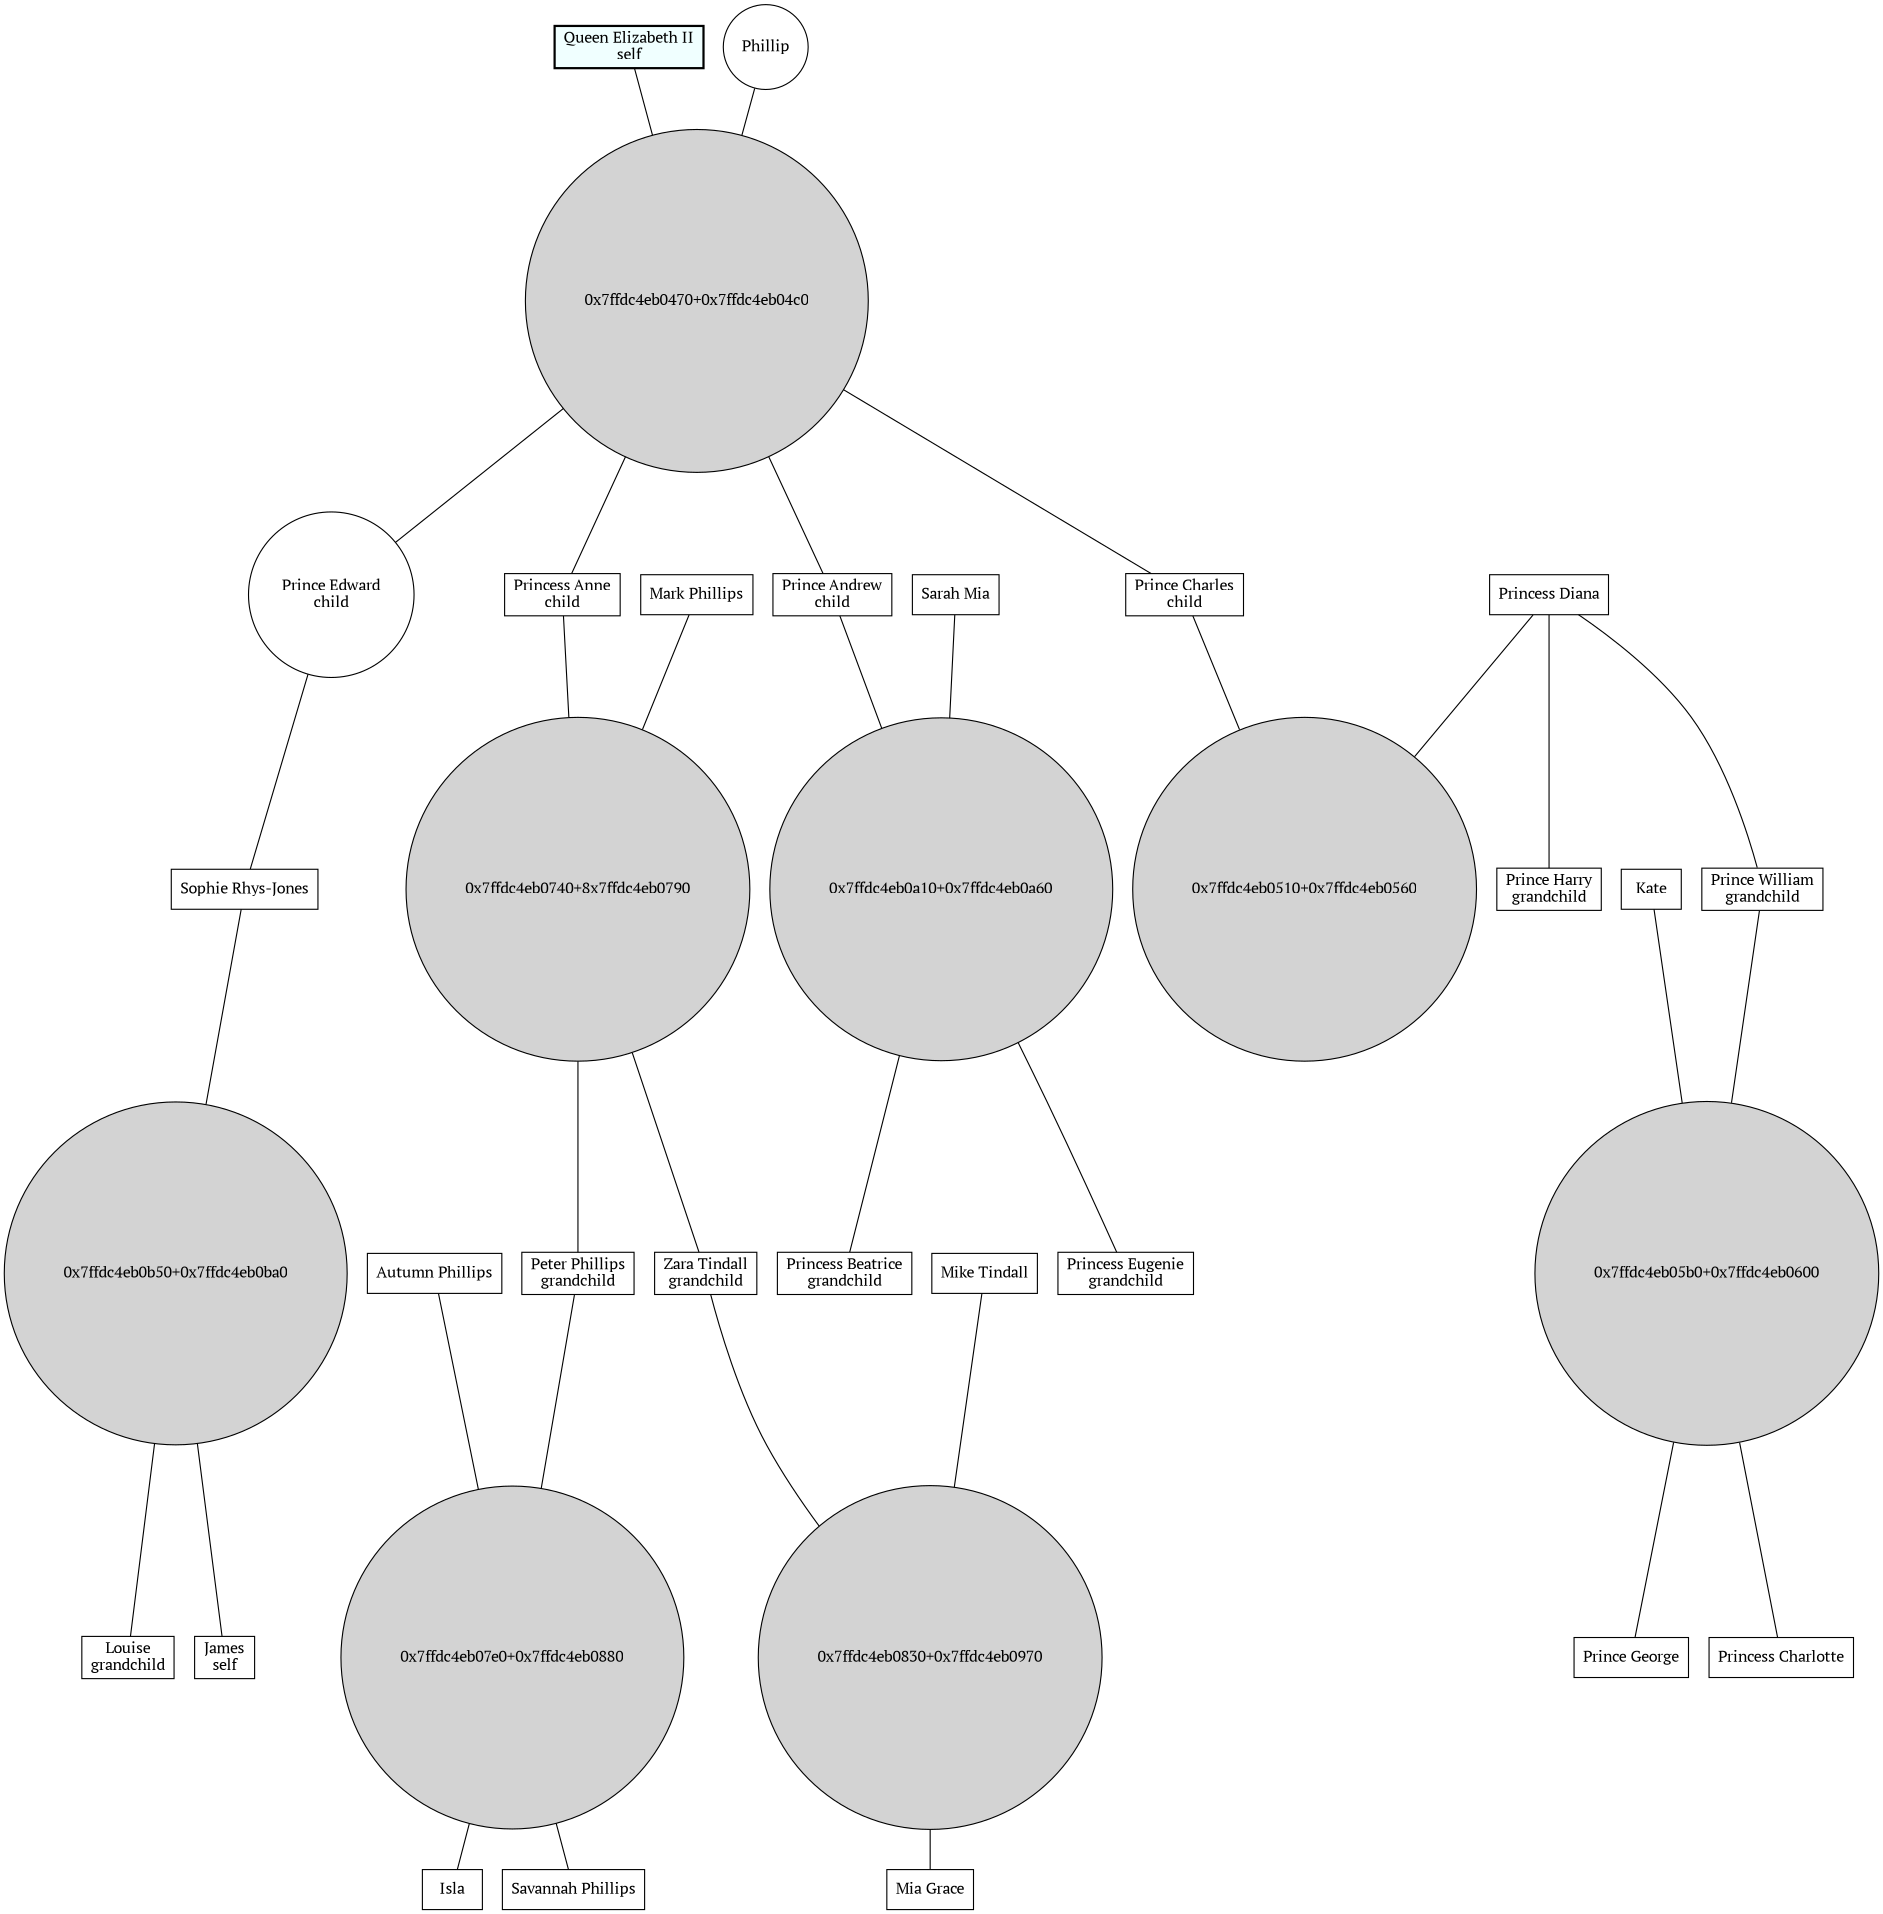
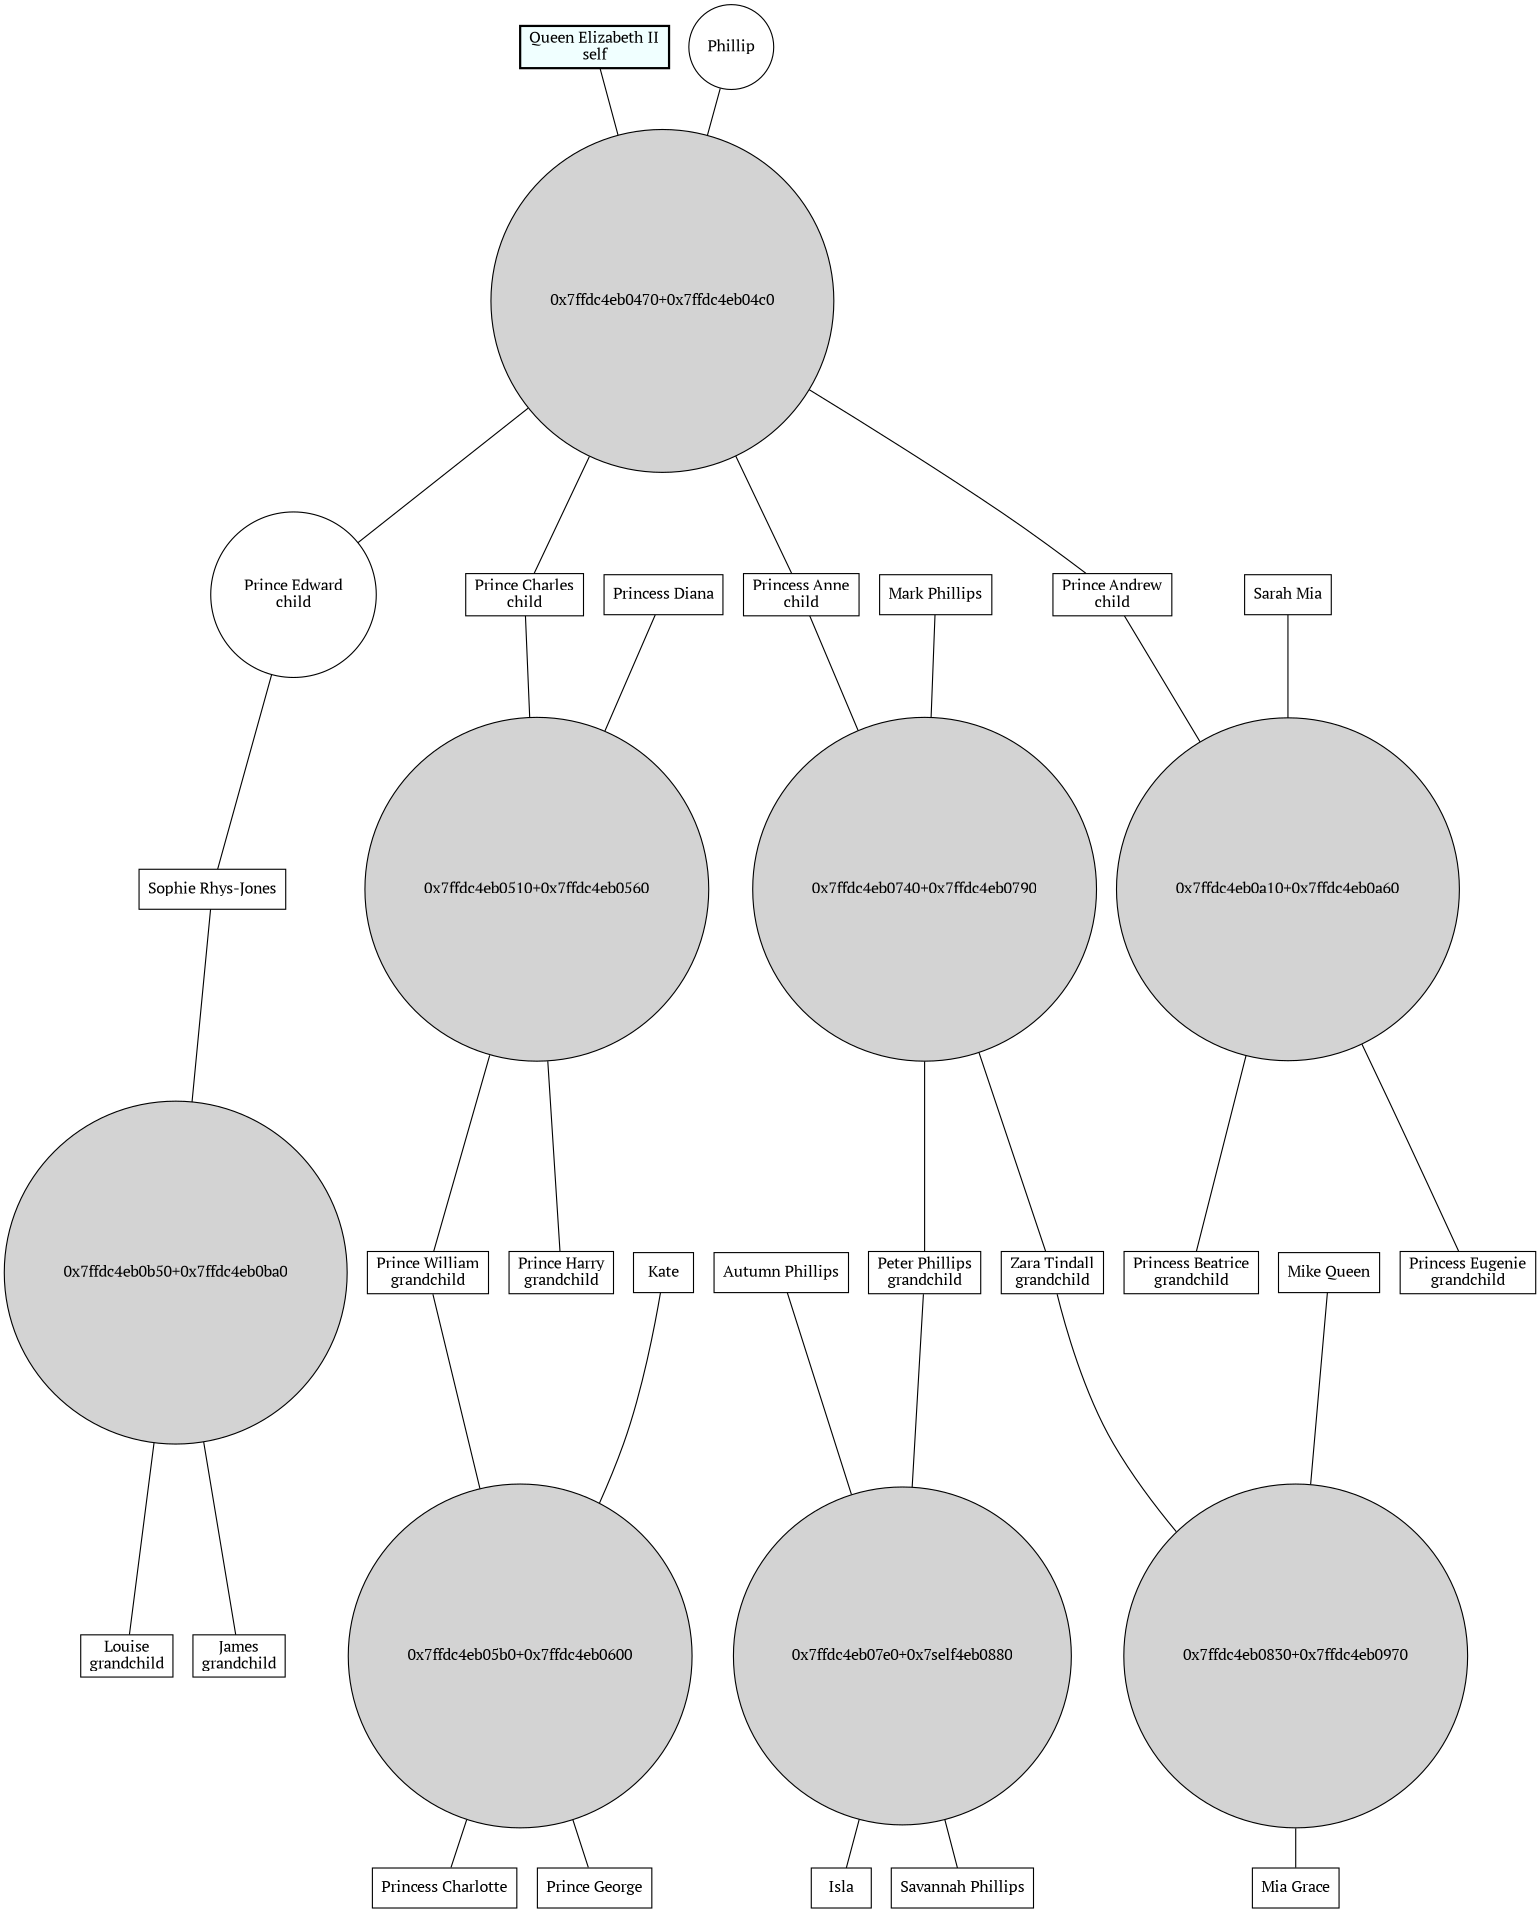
(1695, 722) -> (462, 1153)
(1549, 742) -> (554, 1156)
(578, 889) -> (925, 889)
(985, 1273) -> (1329, 1273)
(225, 1657) -> (239, 1656)
(512, 1657) -> (902, 1656)
